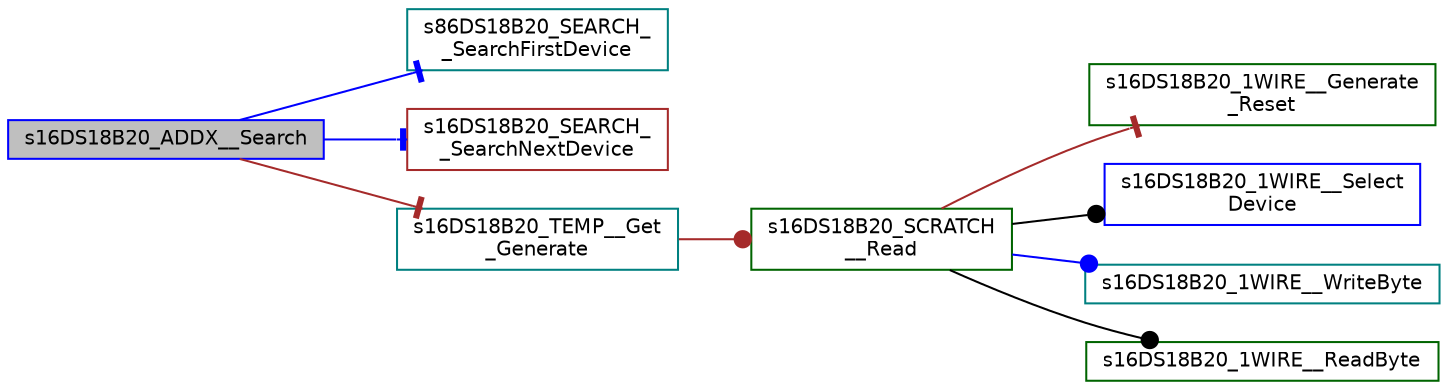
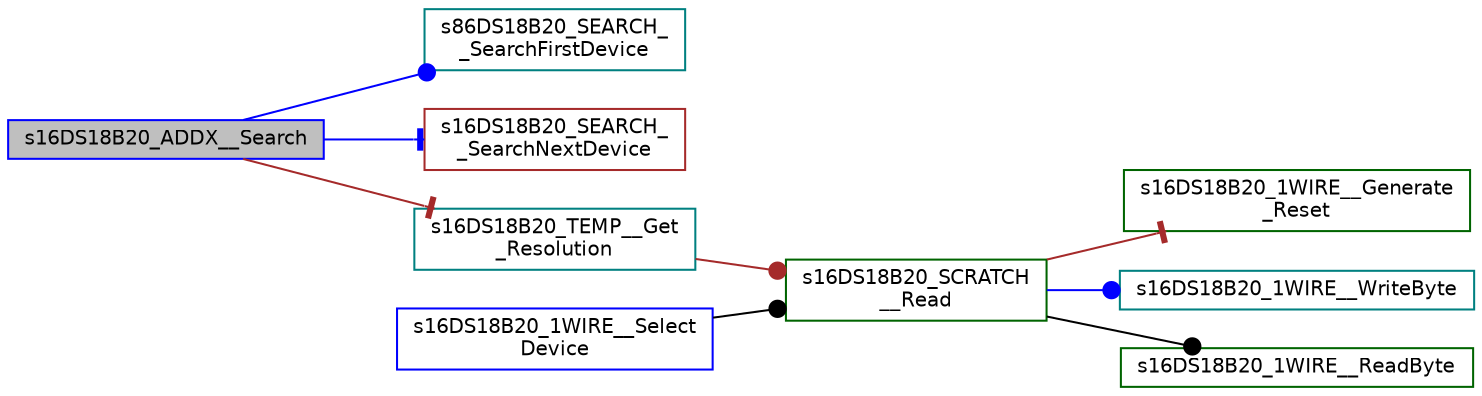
(326, 97) -> (331, 97)
(1050, 219) -> (741, 314)
(538, 239) -> (555, 239)
